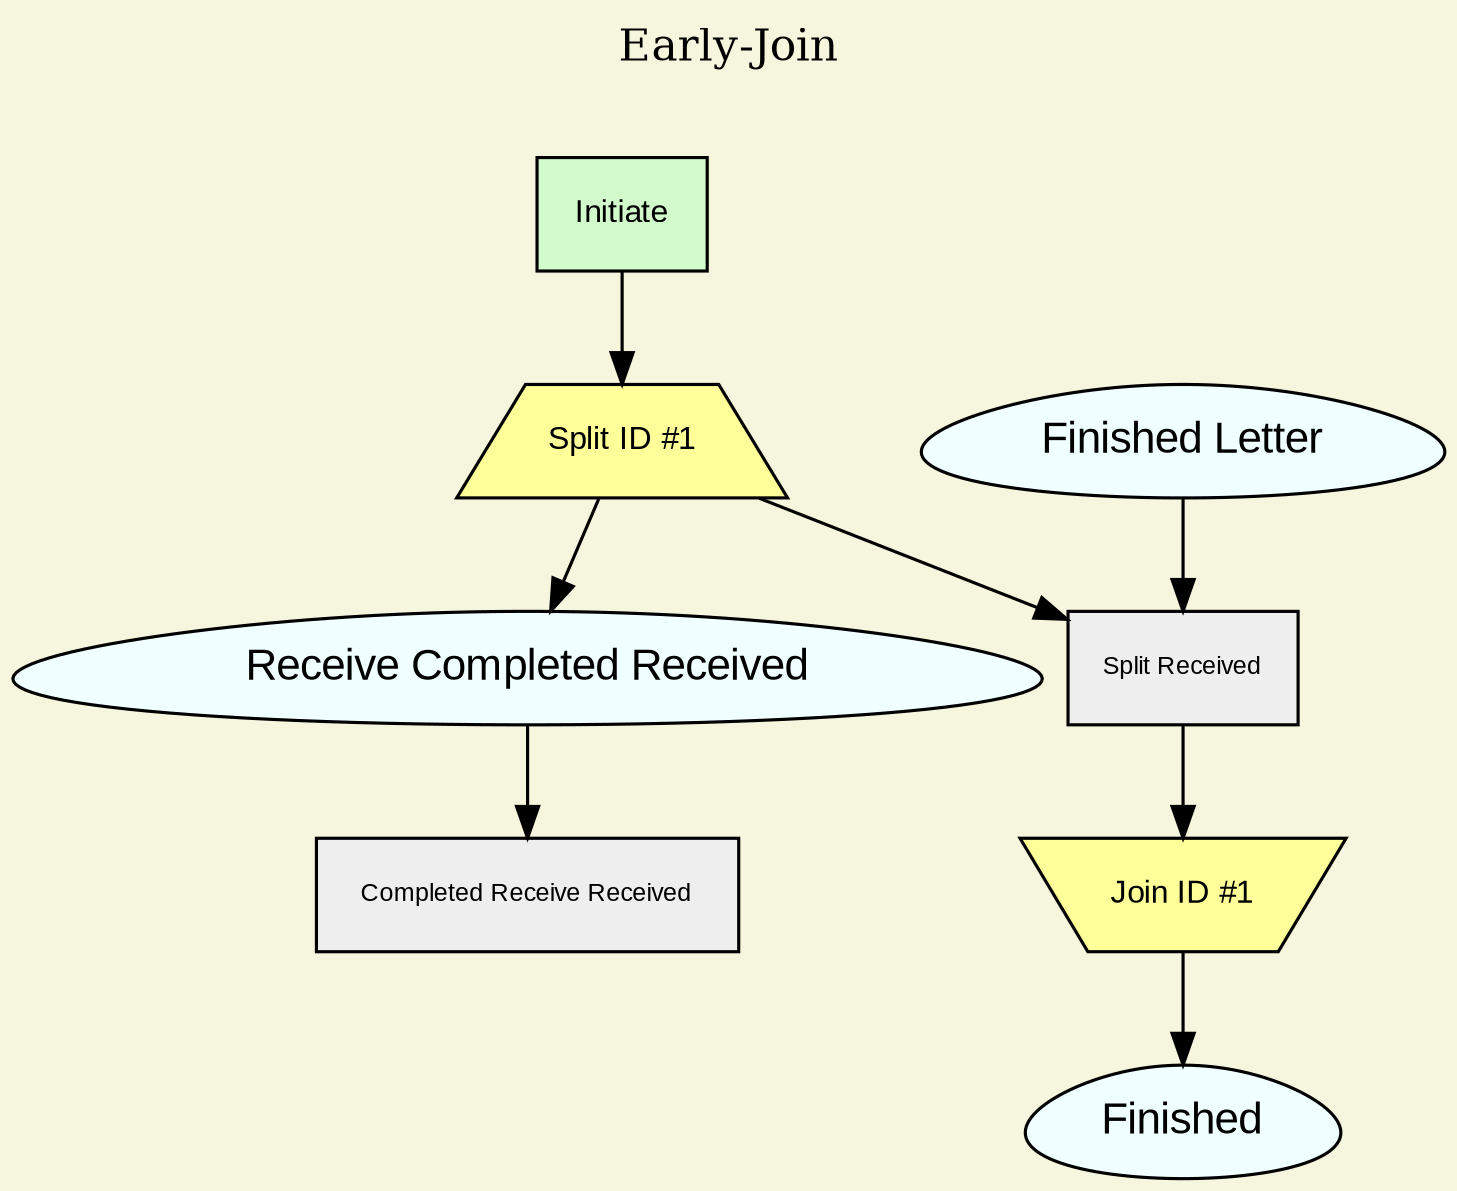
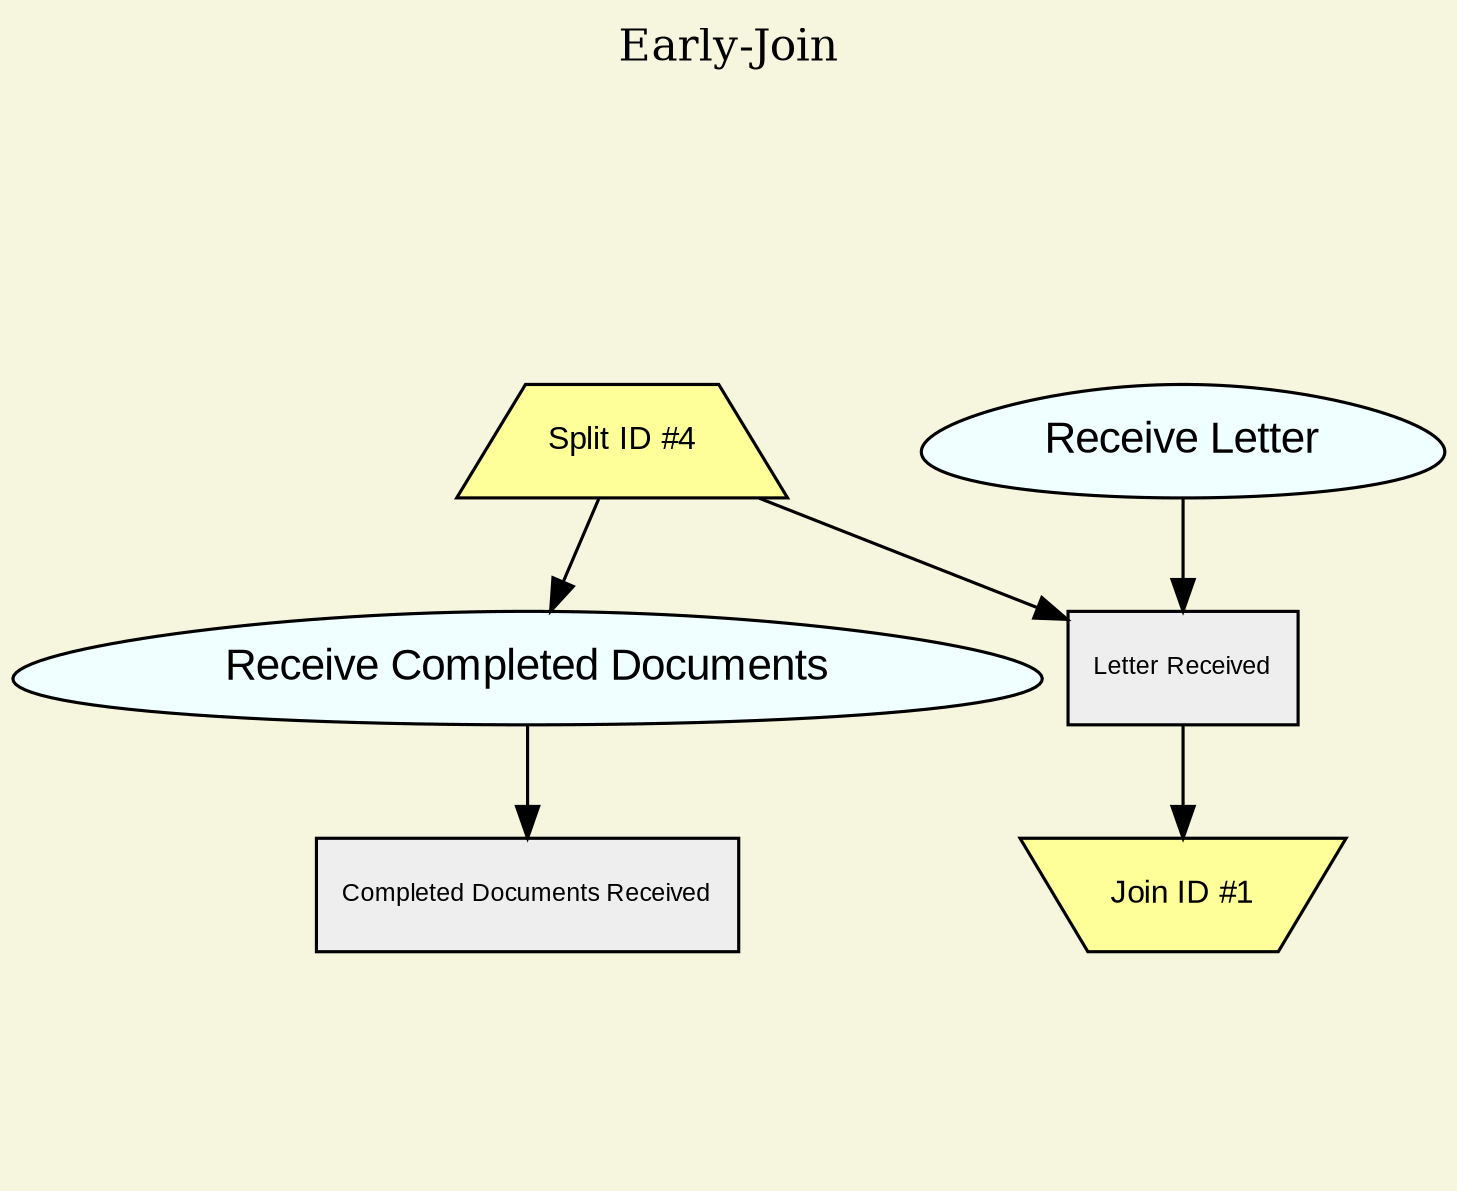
(622, 214) -> none
(622, 441) -> (622, 441)
(1183, 441) -> (1183, 441)
(528, 668) -> (528, 668)
(1183, 668) -> (1183, 668)
(528, 895) -> (528, 895)
(1183, 1122) -> none
